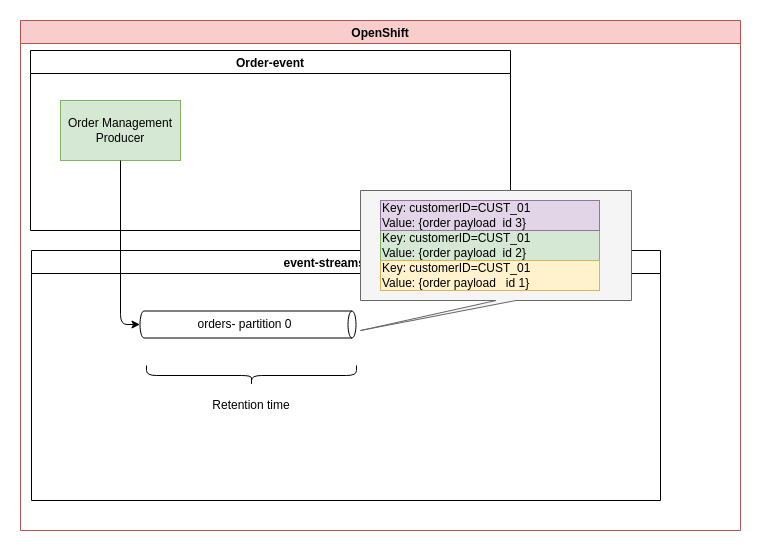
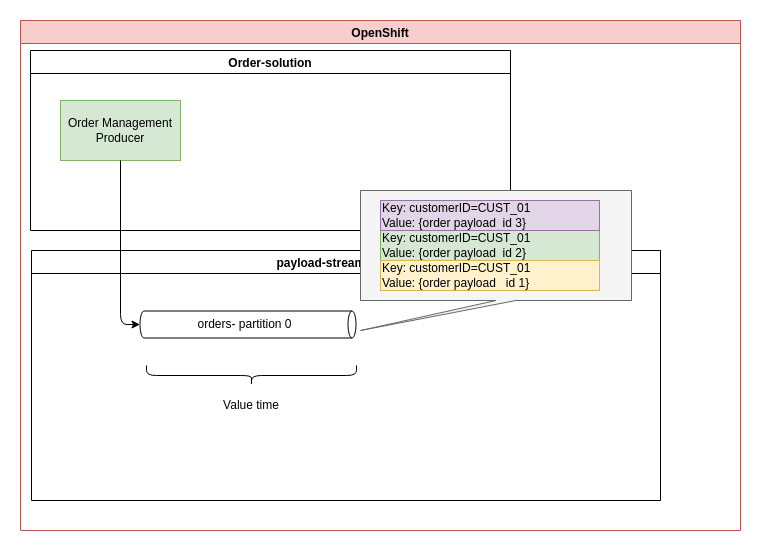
(270, 63) -> (270, 63)
(346, 263) -> (346, 263)
(252, 406) -> (252, 406)
